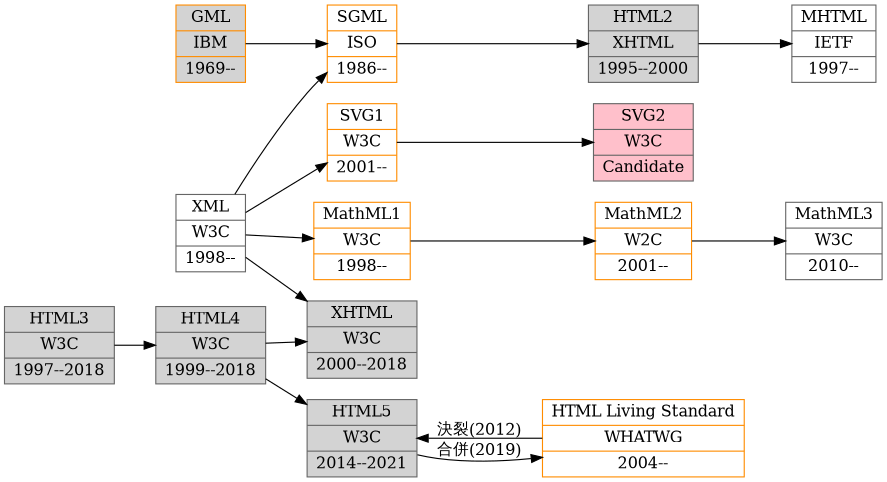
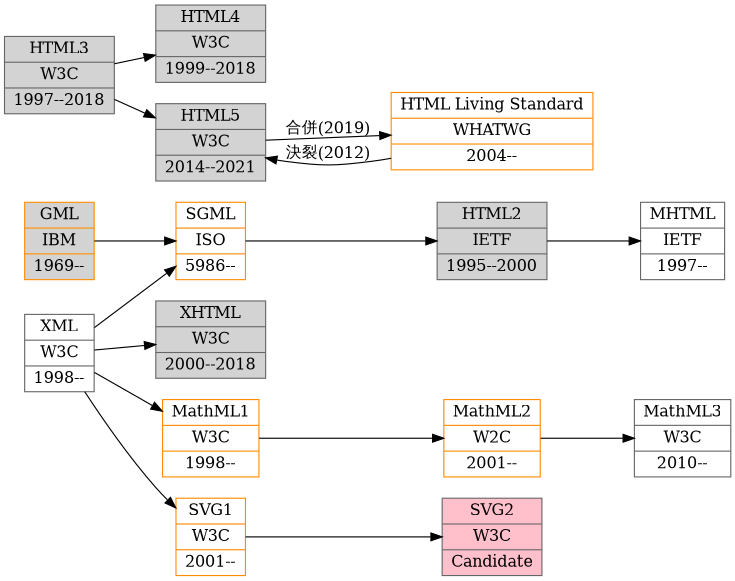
(643, 43) -> (492, 240)
(362, 69) -> (211, 266)
(280, 343) -> none
(281, 389) -> (130, 106)
